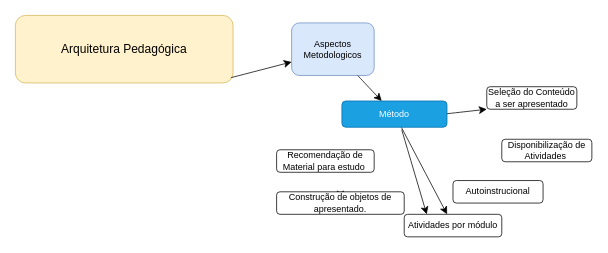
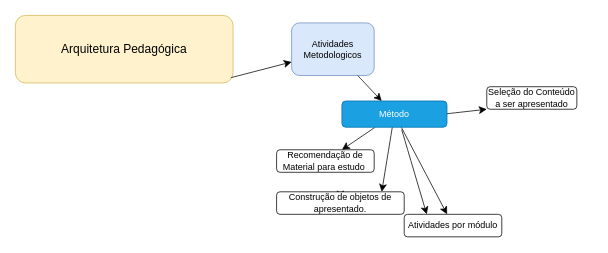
(333, 49) -> (333, 49)
none -> (361, 137)
(546, 150) -> none
none -> (387, 158)
(498, 192) -> none
